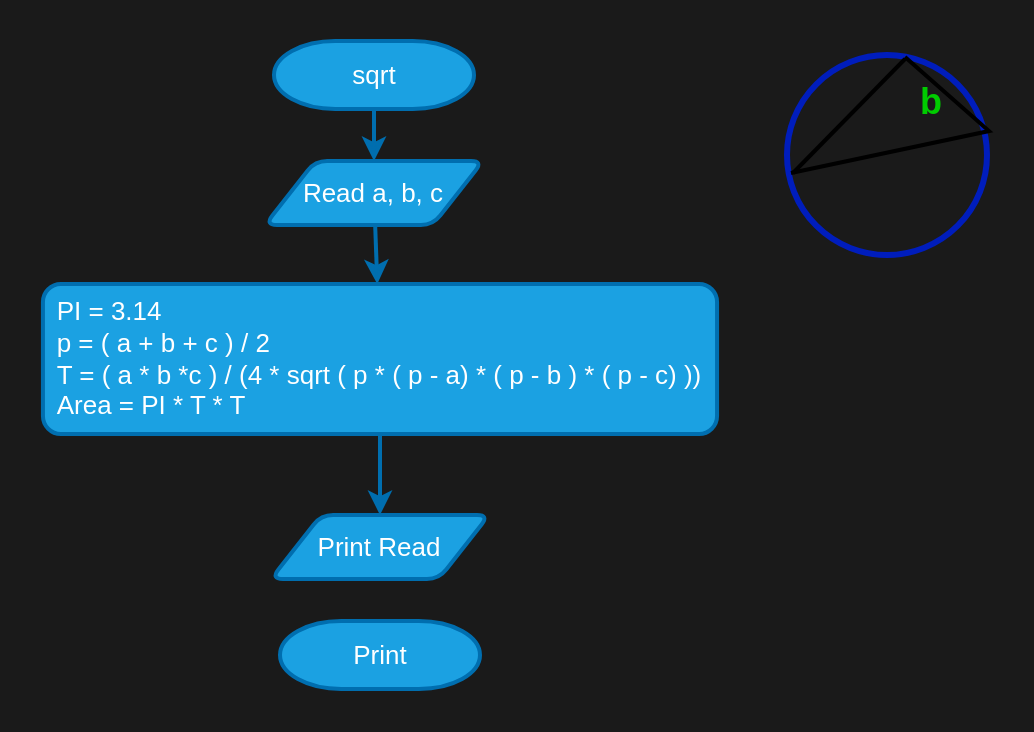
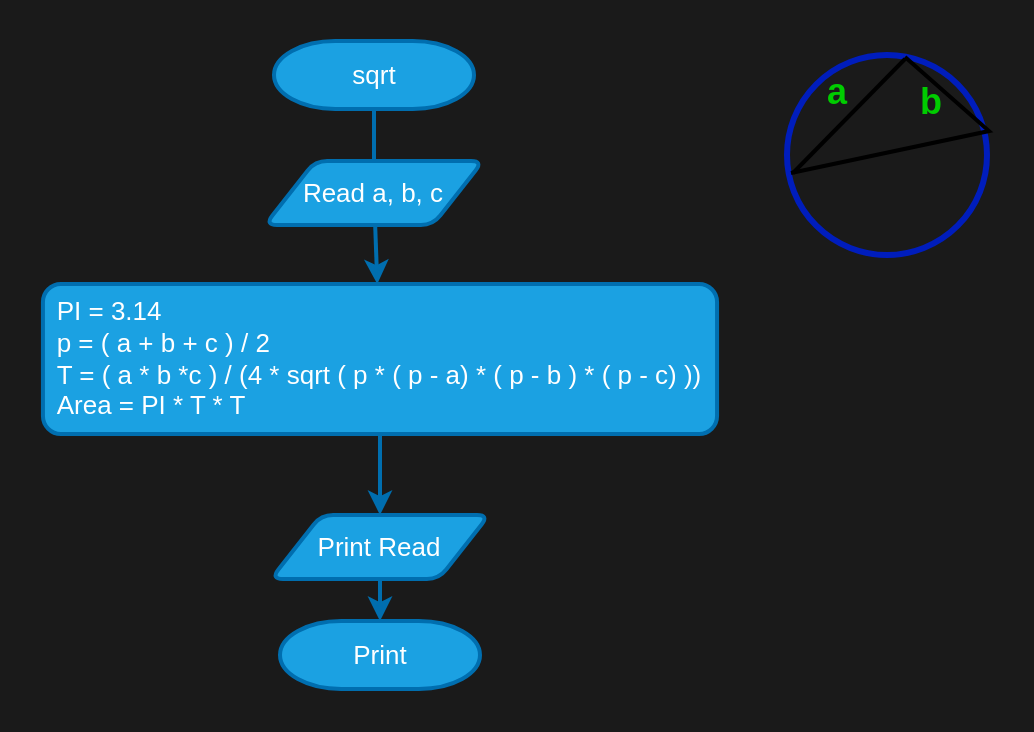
none -> (837, 93)
(374, 141) -> (374, 149)
none -> (380, 591)
